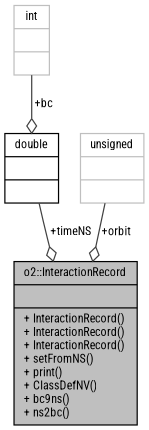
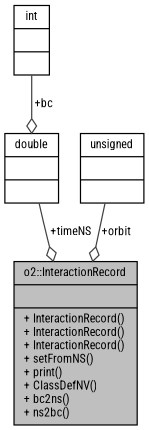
(32, 40) -> (32, 40)
(112, 168) -> (112, 168)
(47, 399) -> (47, 399)
